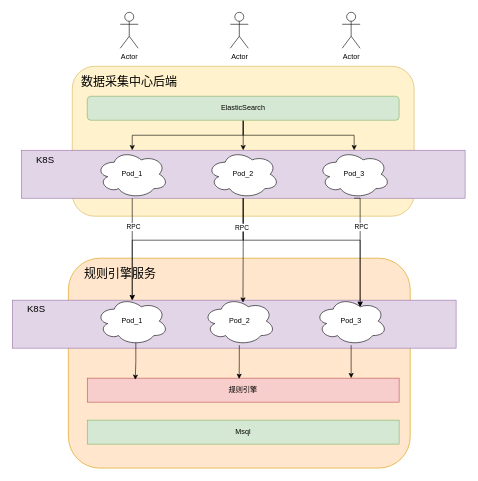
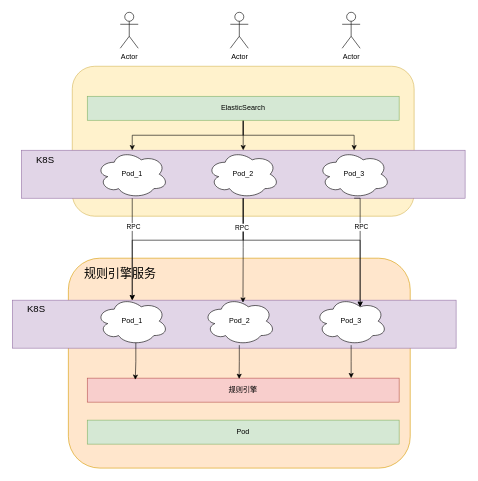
(129, 81) -> none
(243, 108) -> (243, 108)
(243, 432) -> (243, 432)
